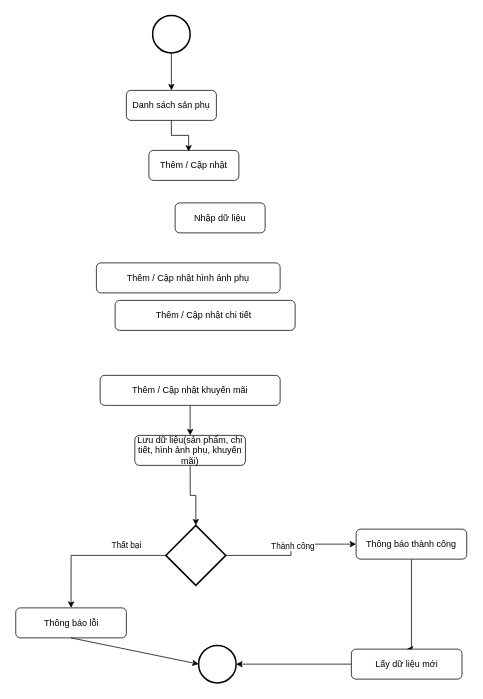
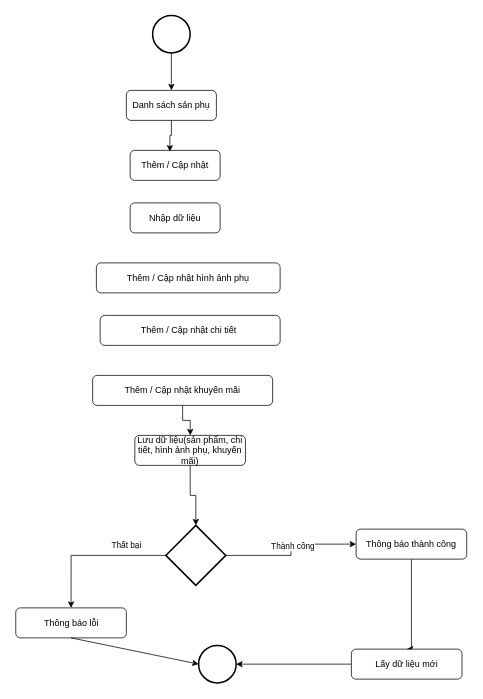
(194, 165) -> (175, 165)
(220, 218) -> (175, 218)
(205, 315) -> (190, 330)
(190, 390) -> (183, 390)
